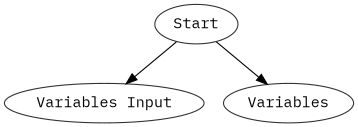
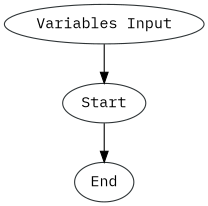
(156, 59) -> (104, 58)
(289, 103) -> (104, 182)
